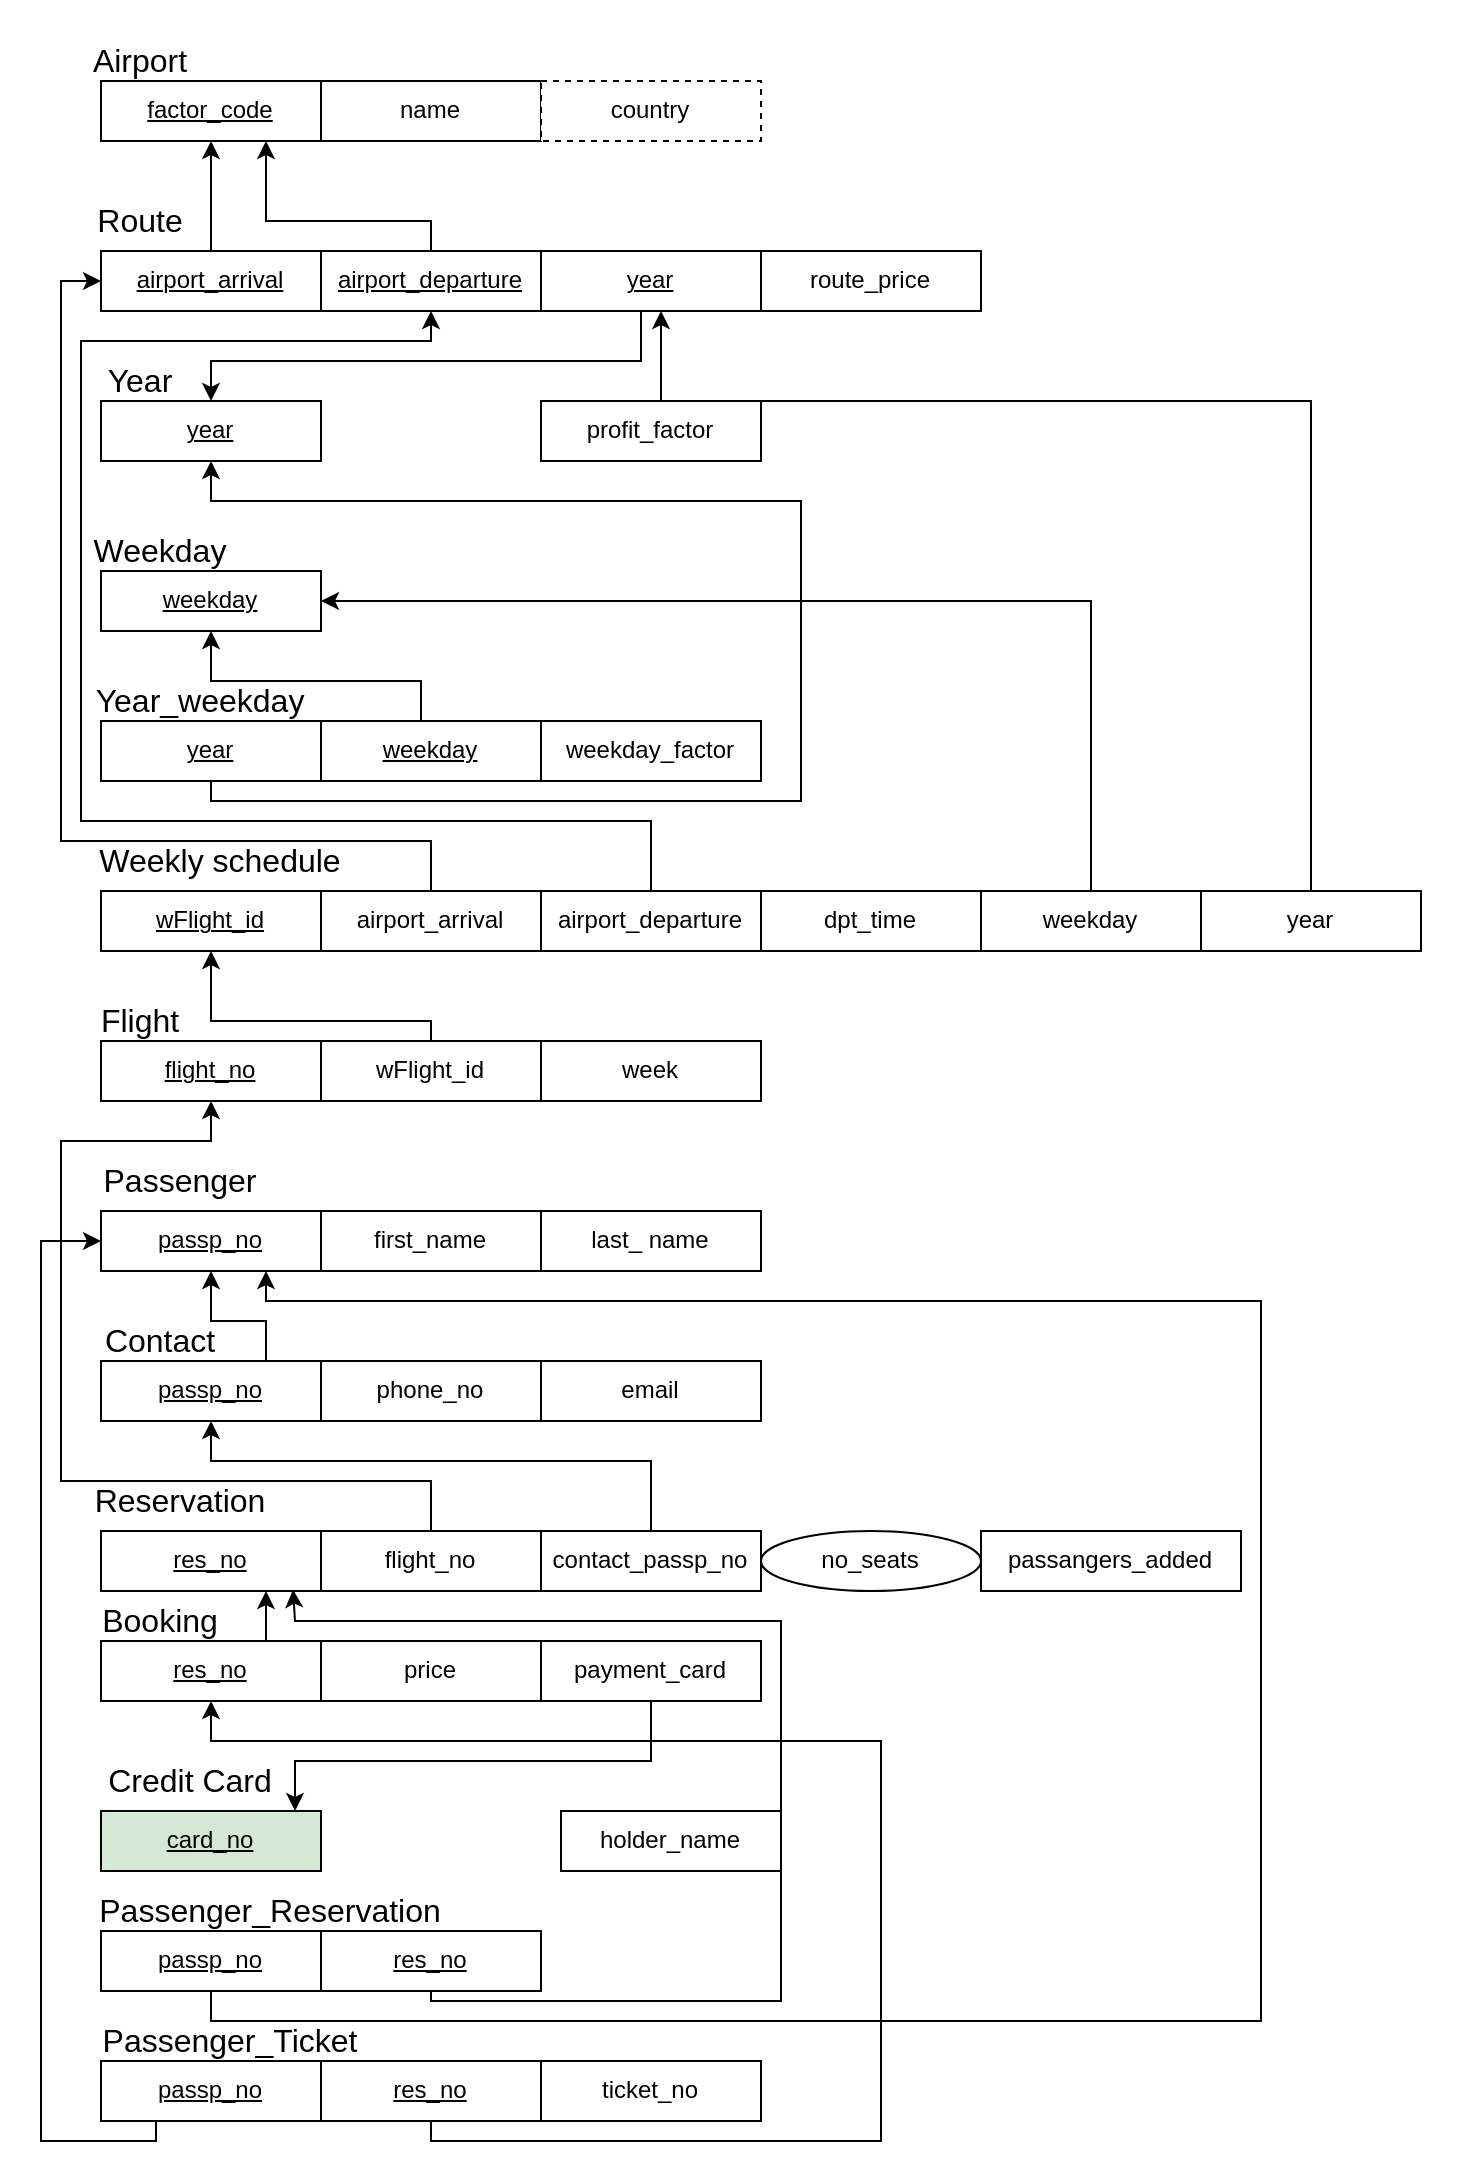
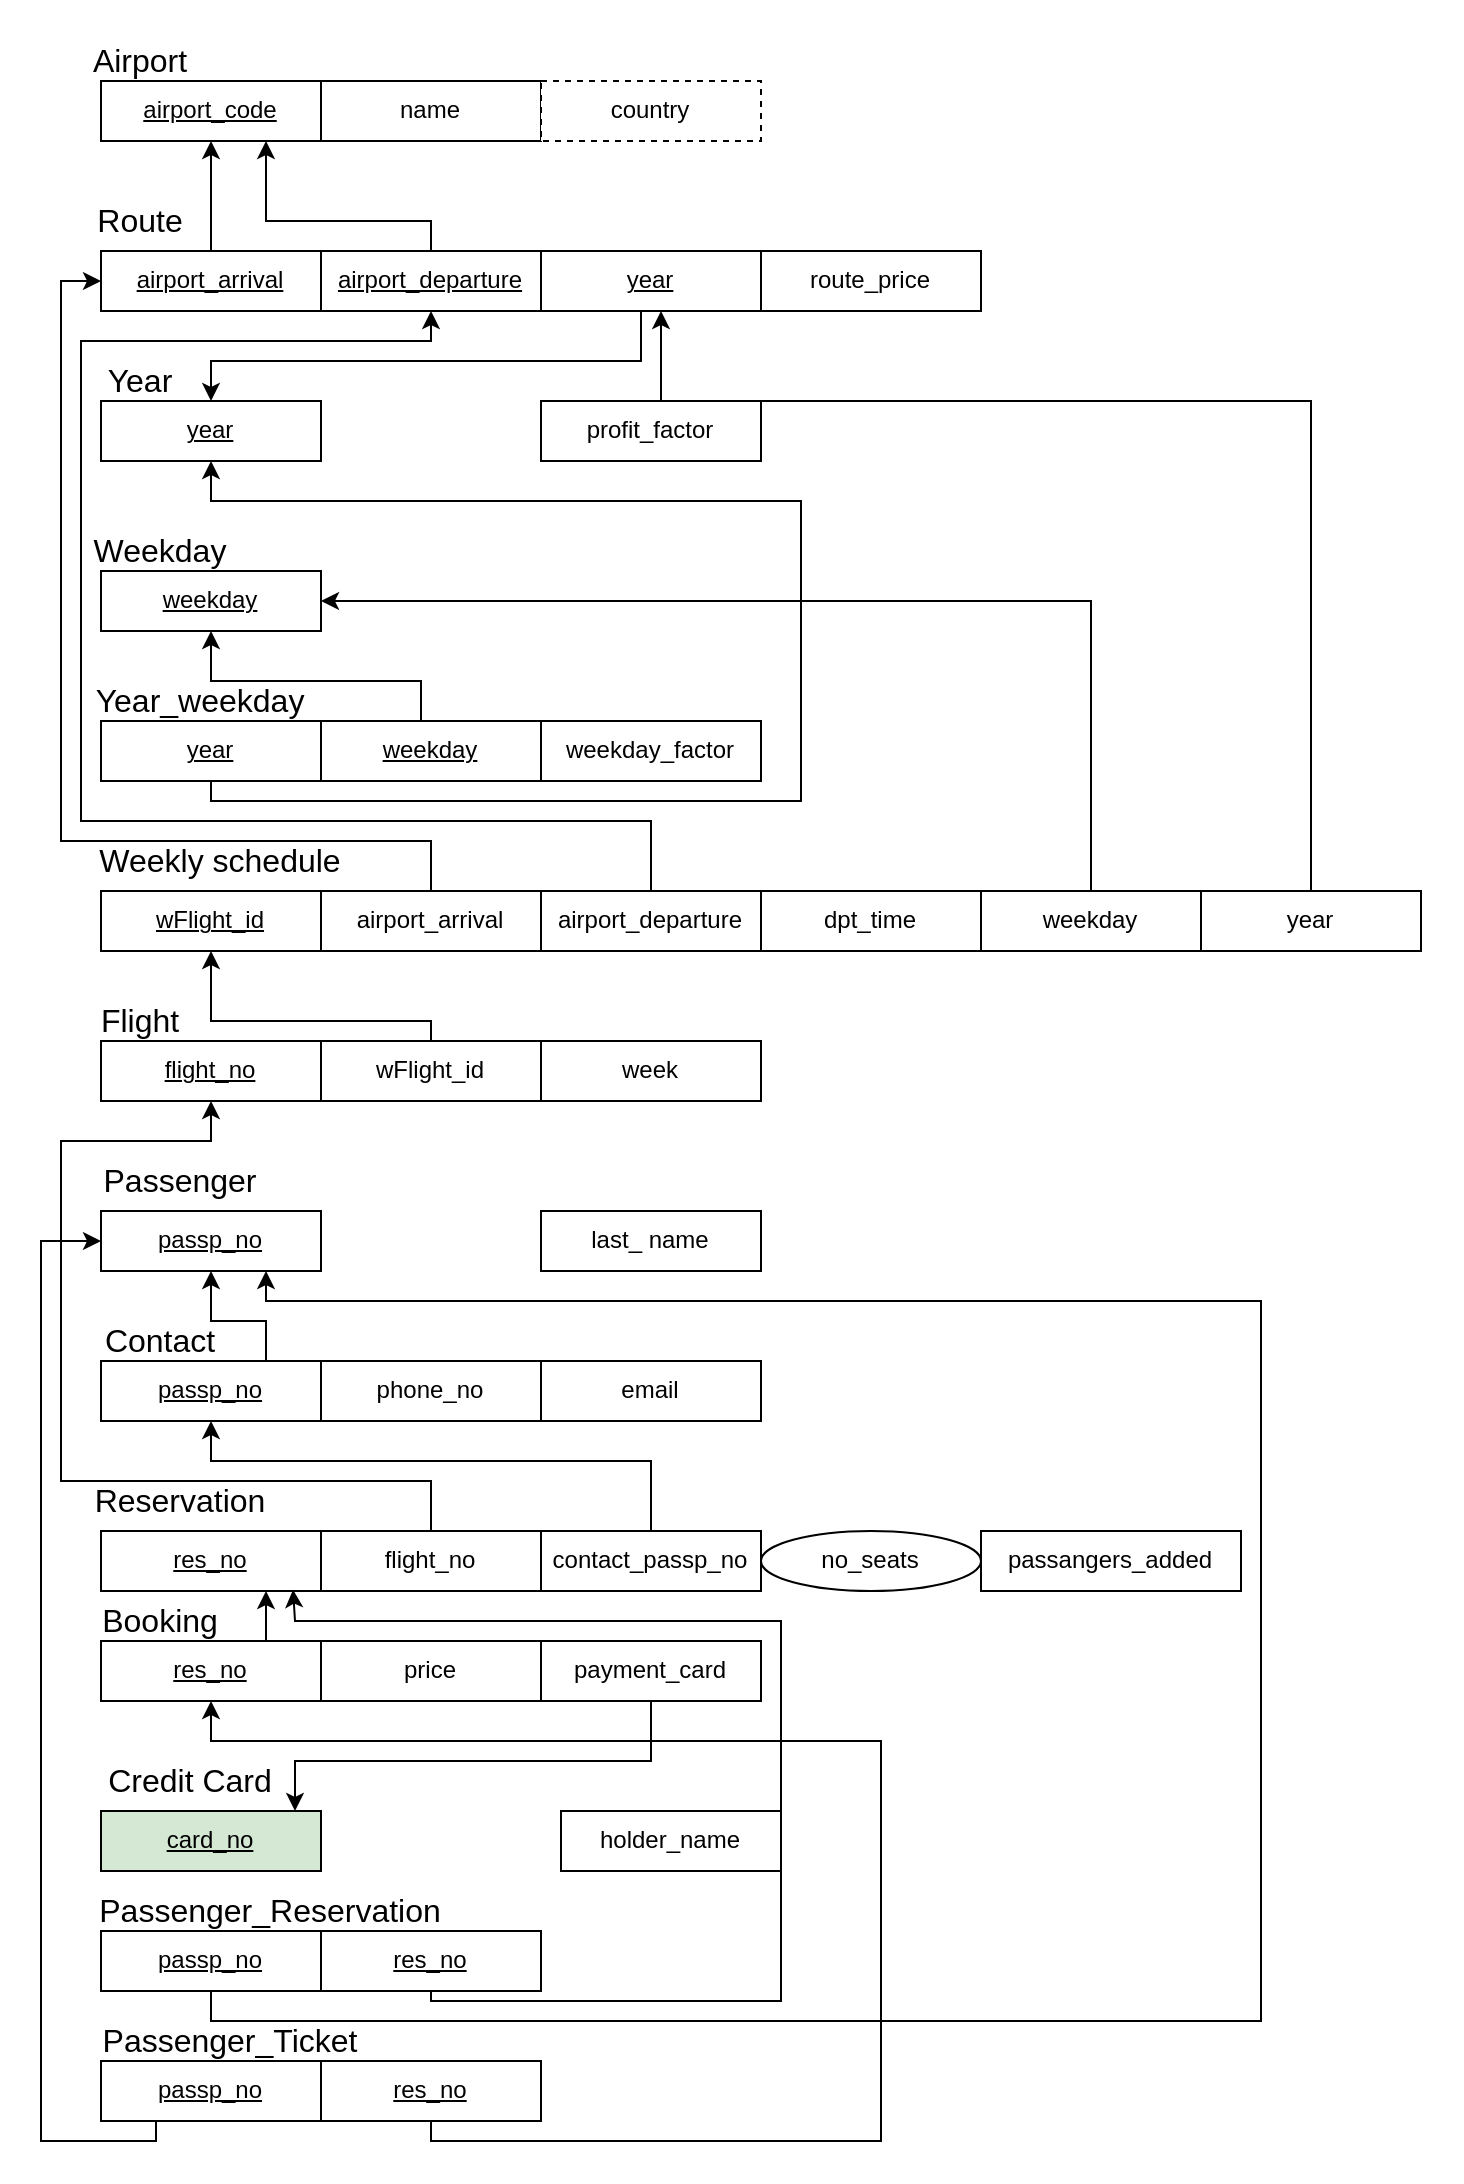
(211, 111) -> (211, 111)
(431, 1241) -> none
(651, 2091) -> none
